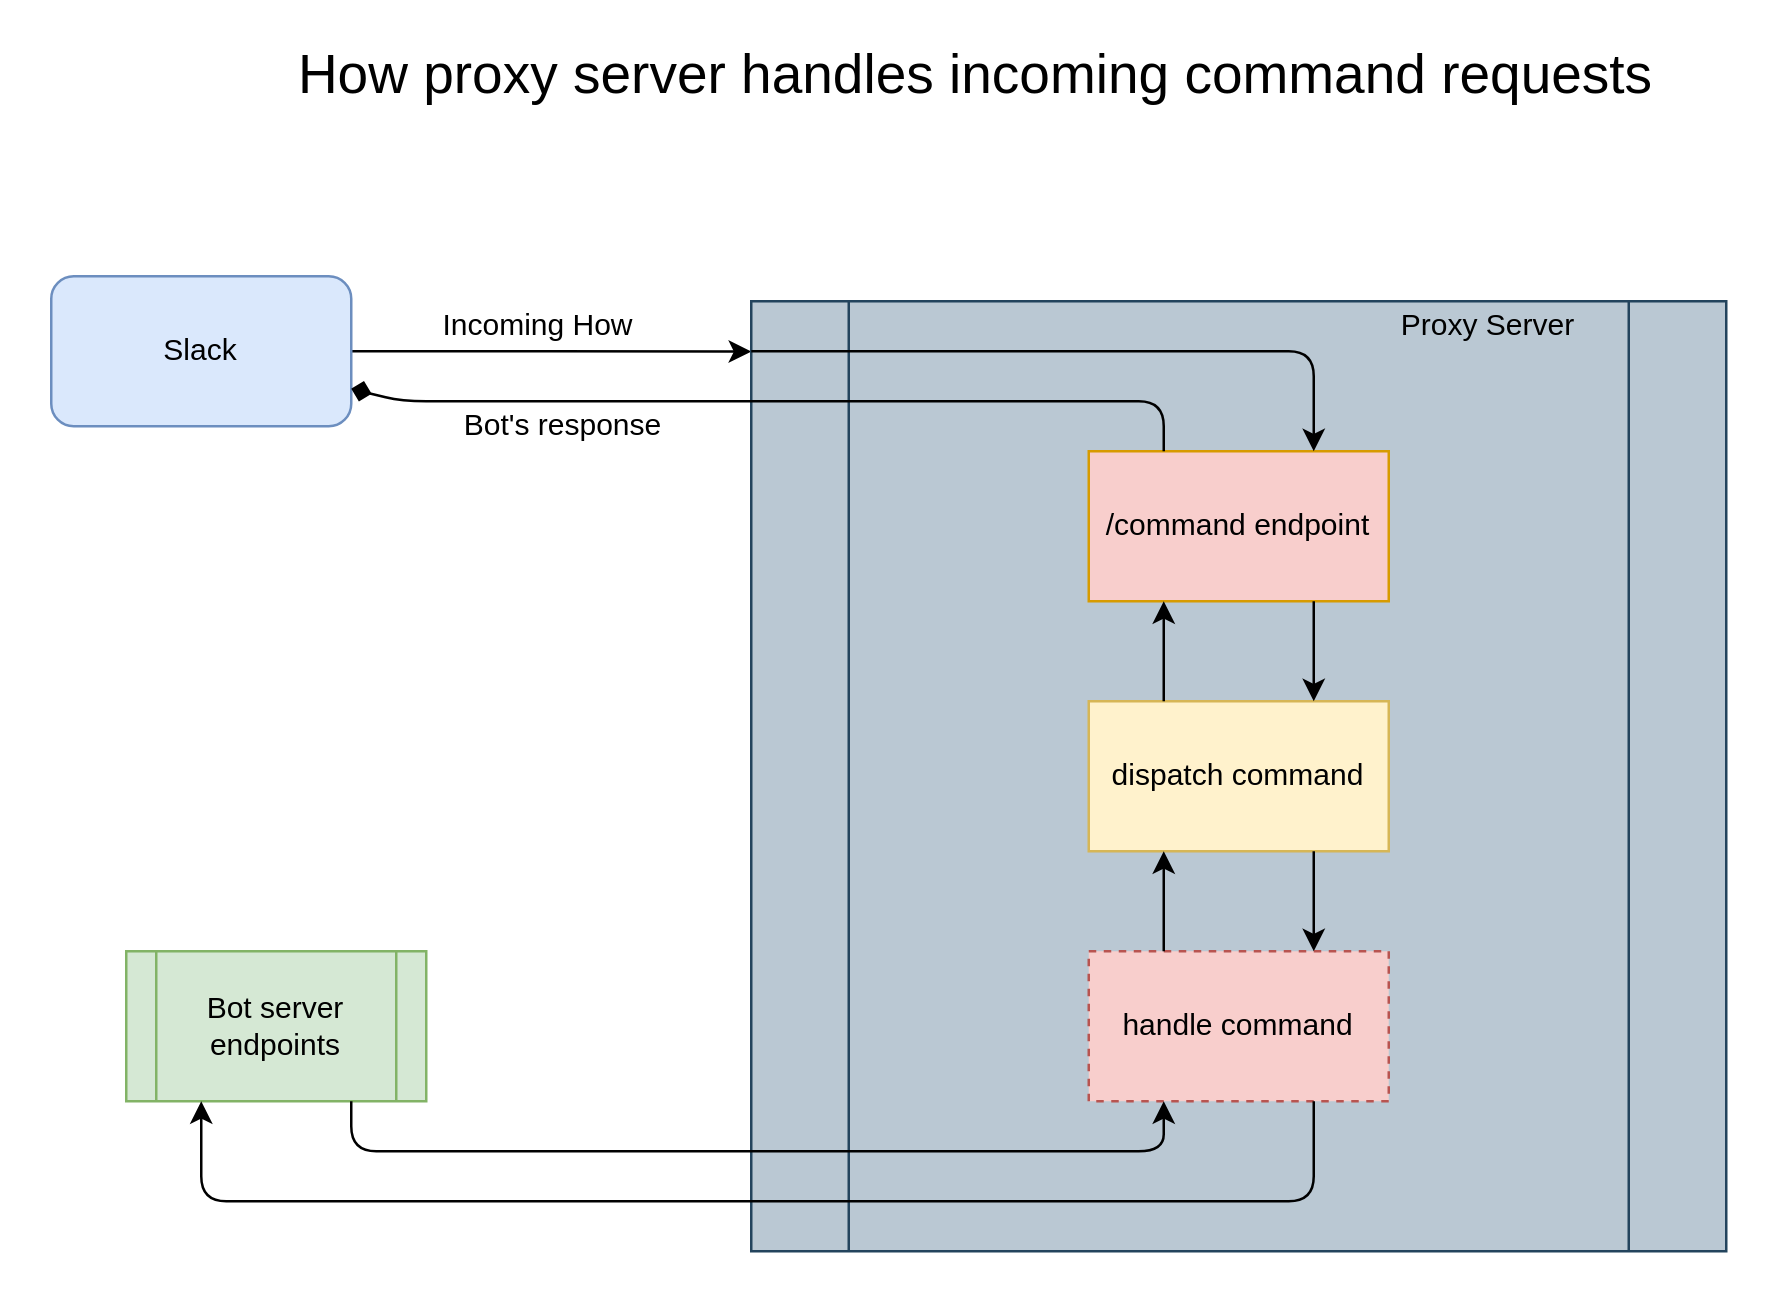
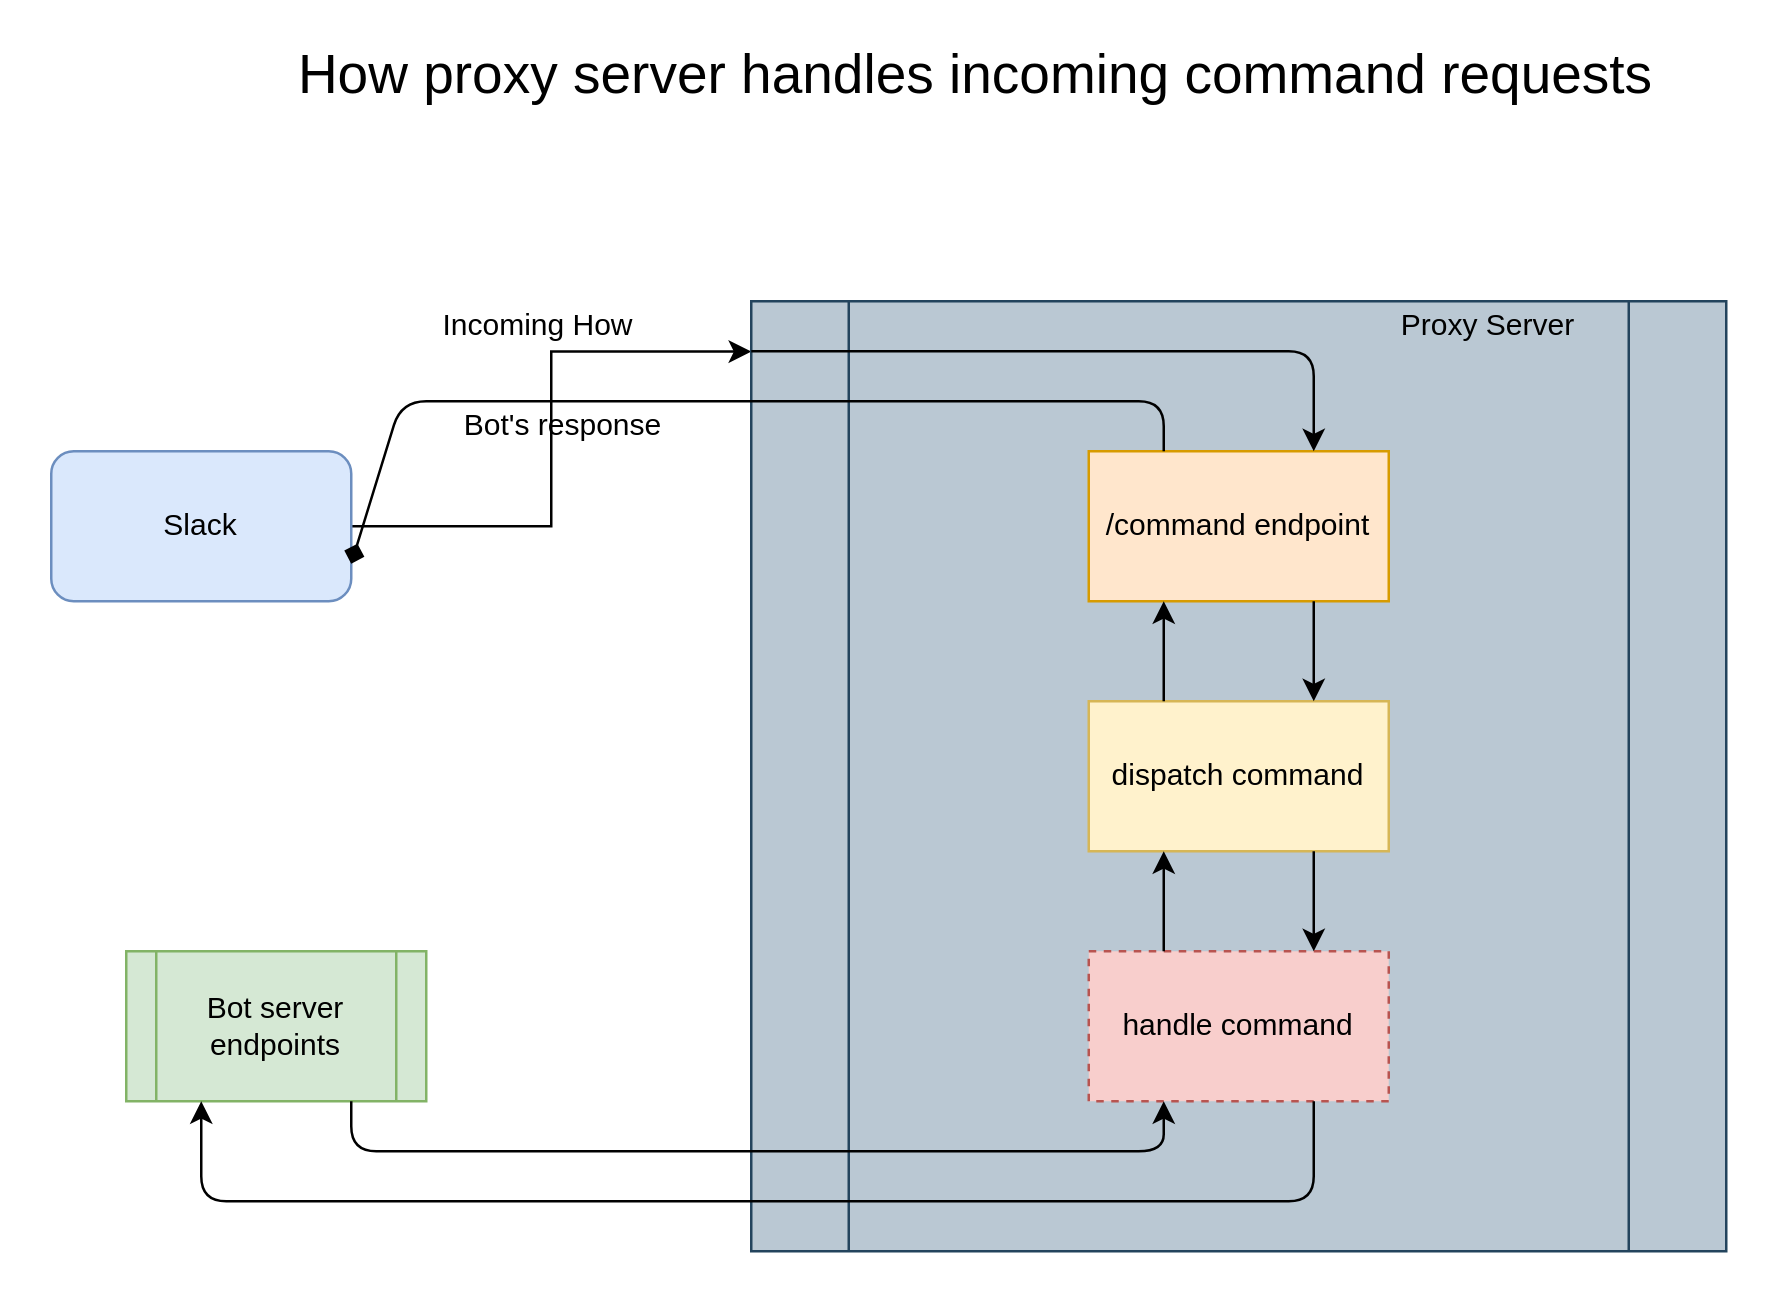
(201, 351) -> (201, 526)
(1239, 526) -> (1239, 526)
